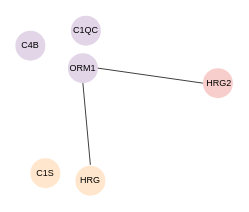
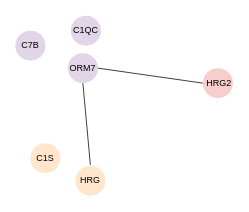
(30, 45) -> (30, 45)
(83, 68) -> (83, 68)
(45, 173) -> (45, 158)
